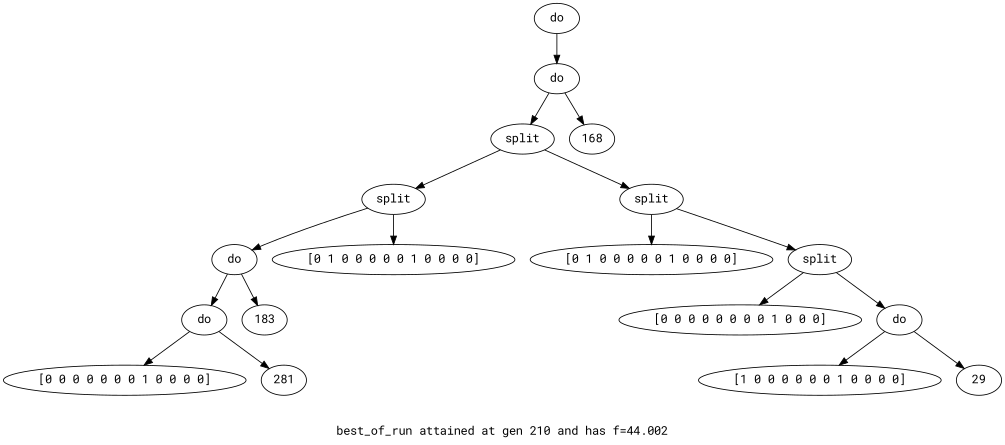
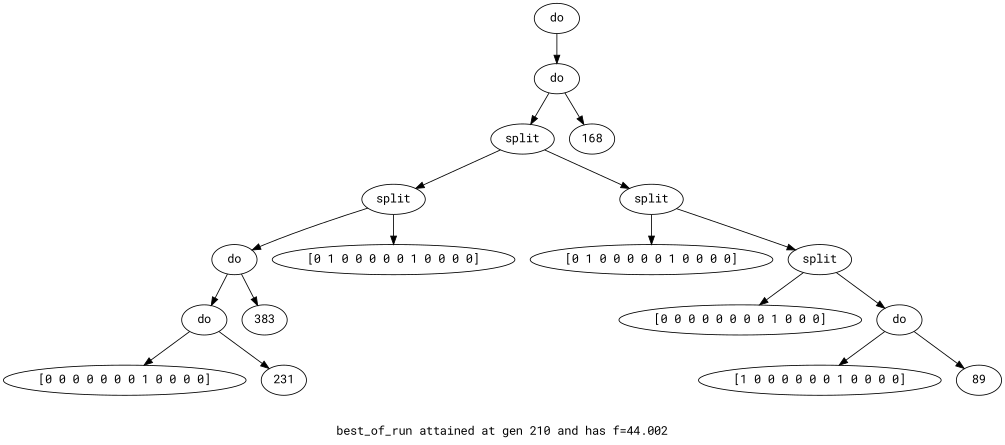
(265, 320) -> (265, 320)
(284, 380) -> (284, 380)
(979, 380) -> (979, 380)
